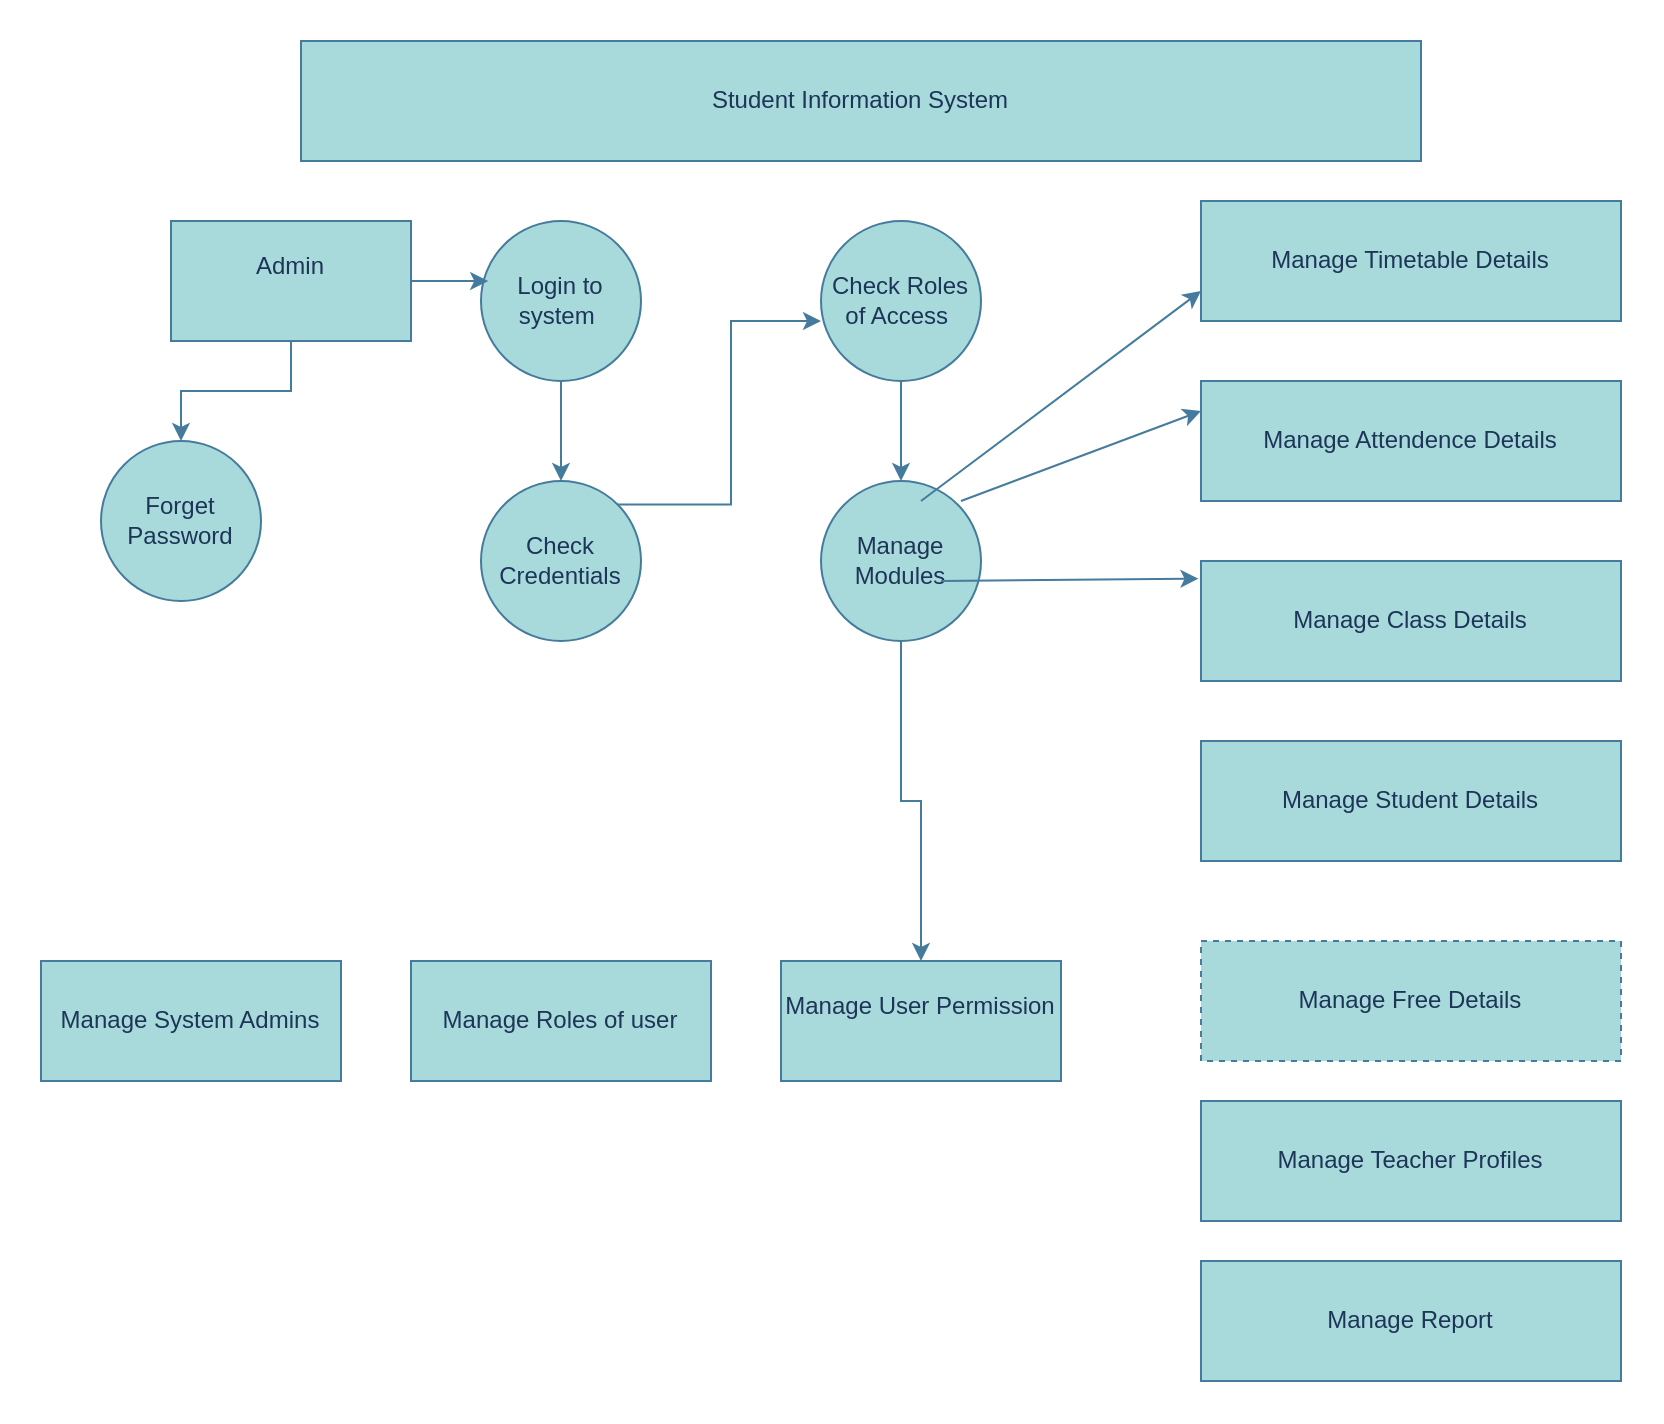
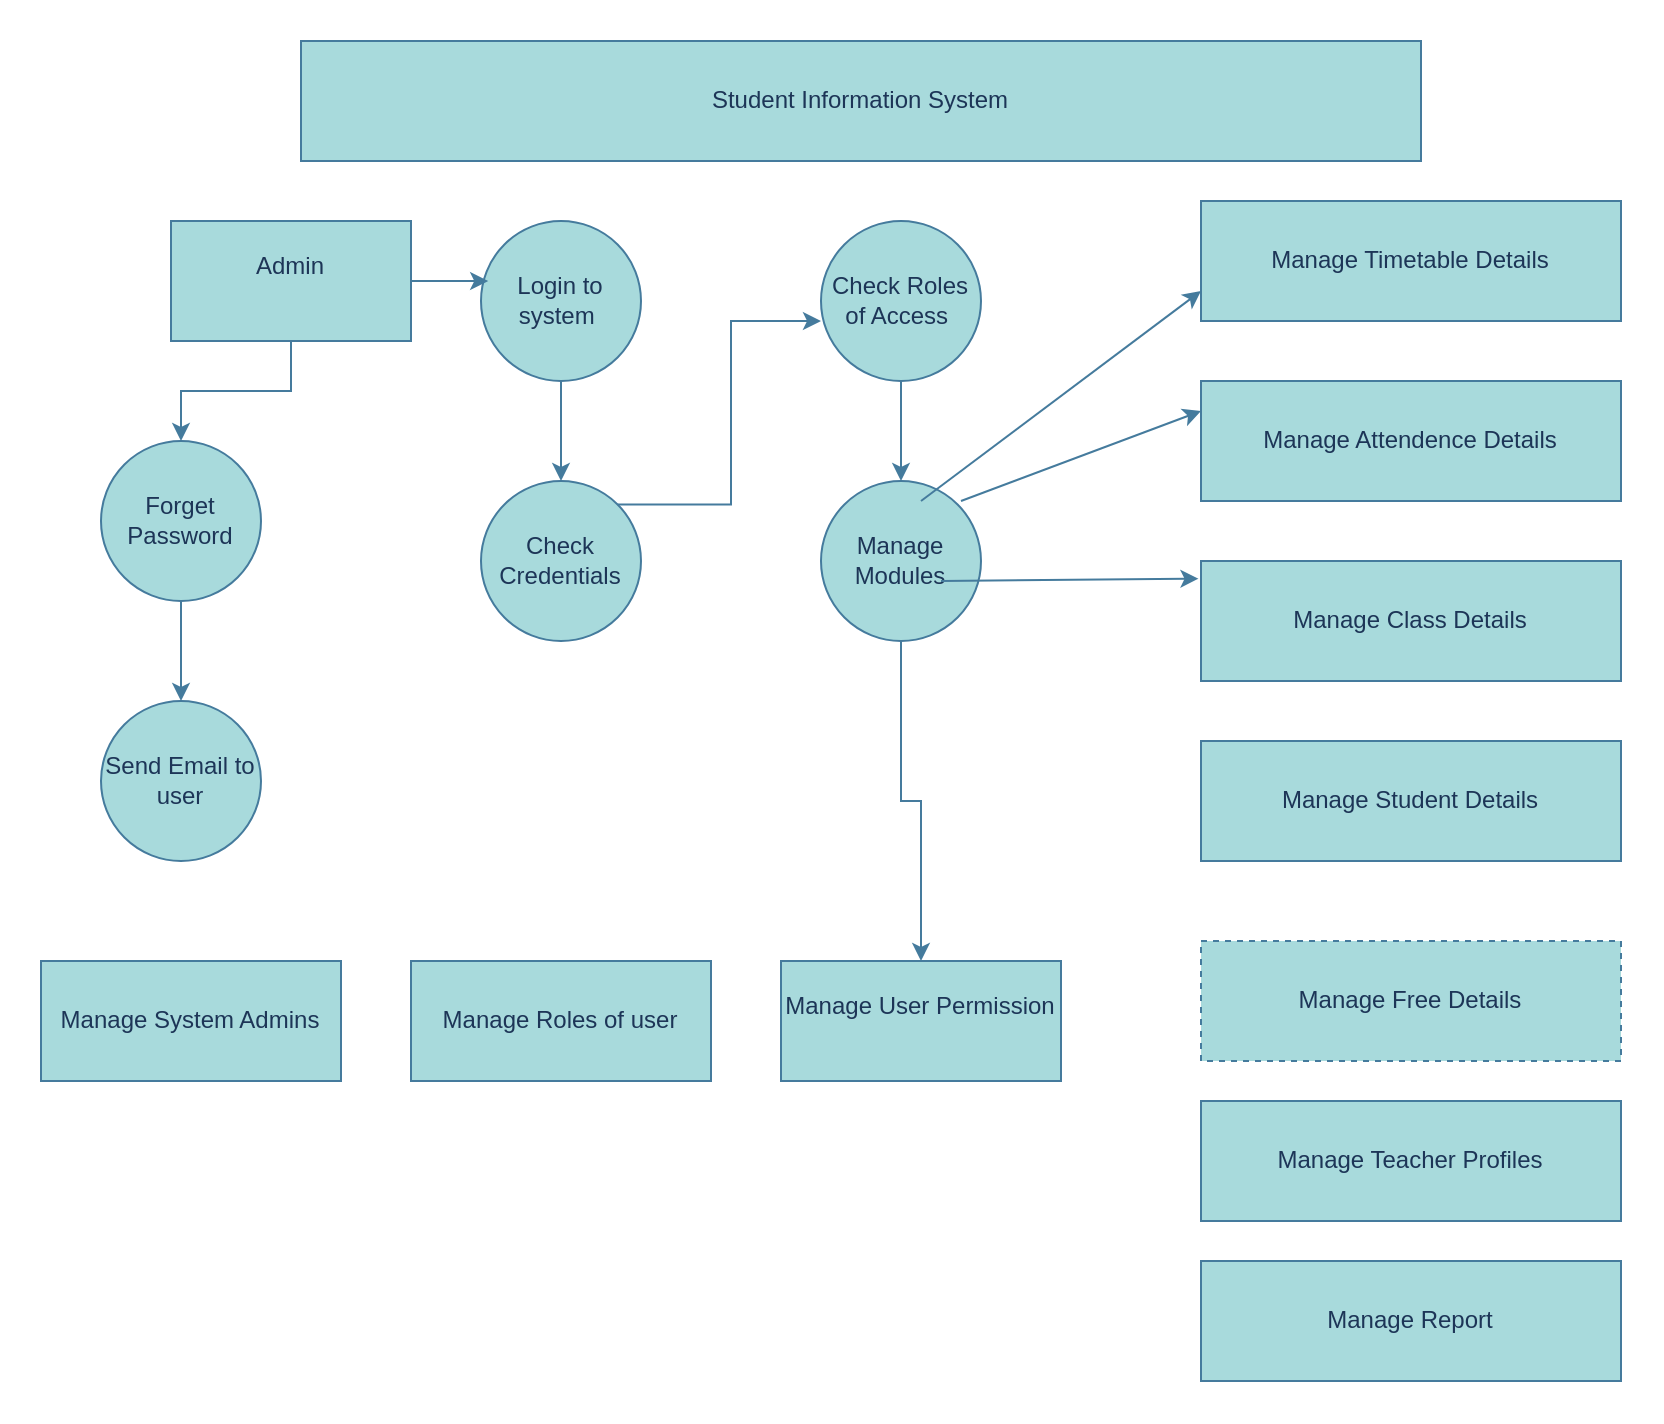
none -> (181, 644)
none -> (181, 781)
